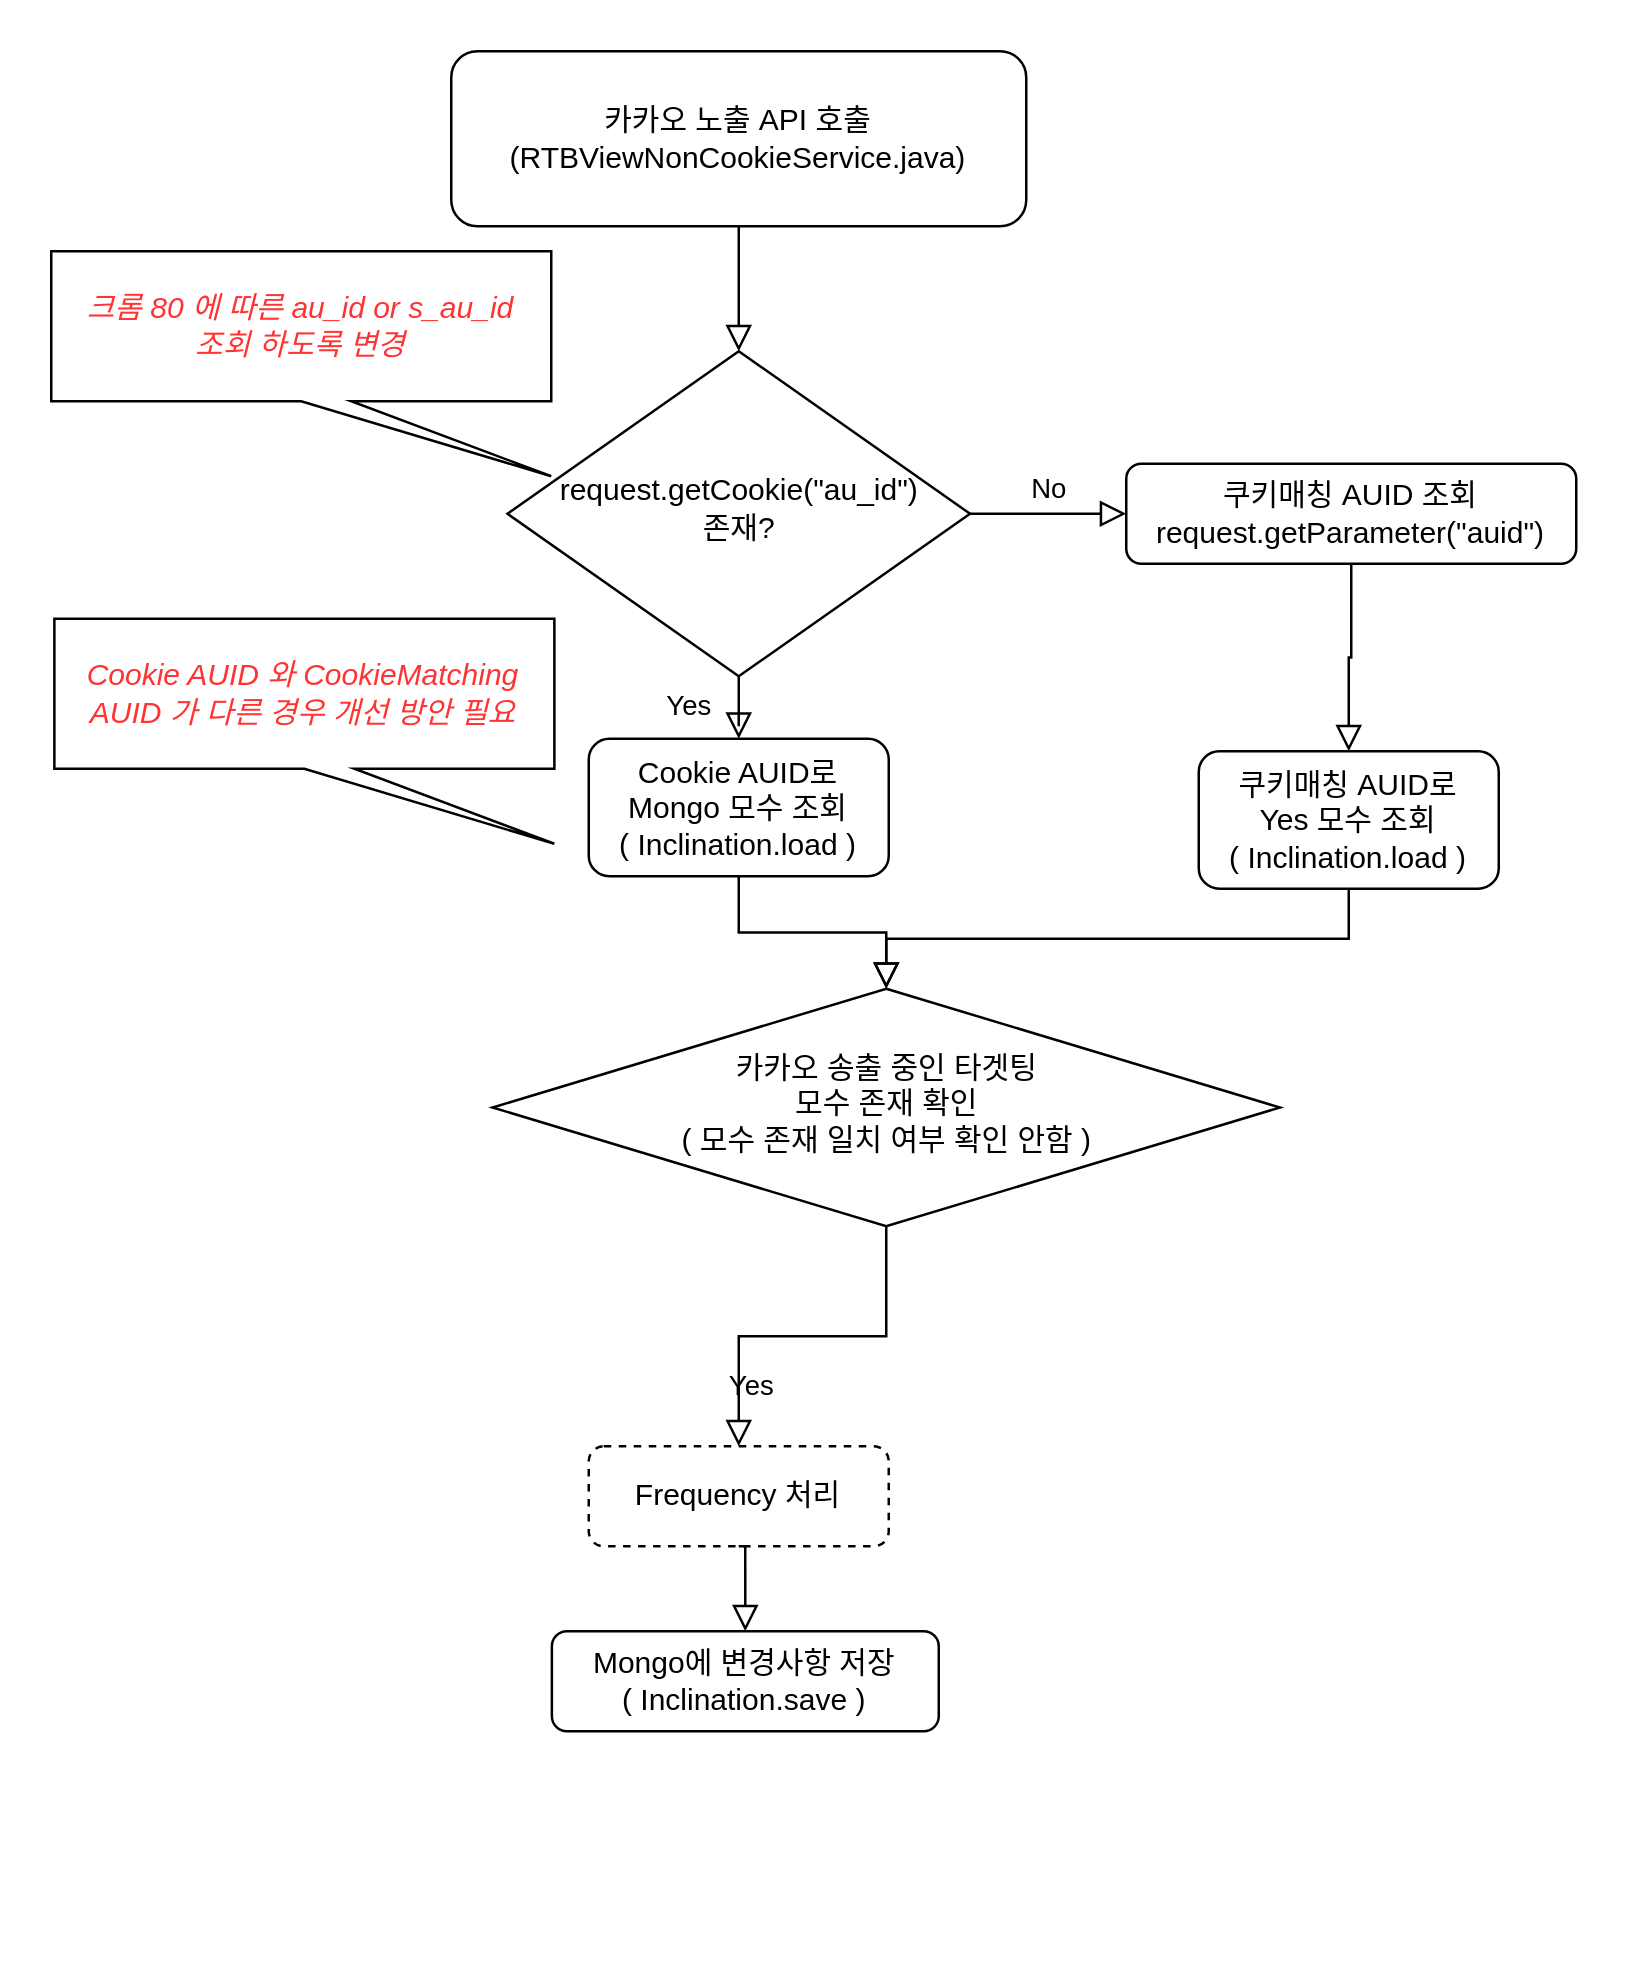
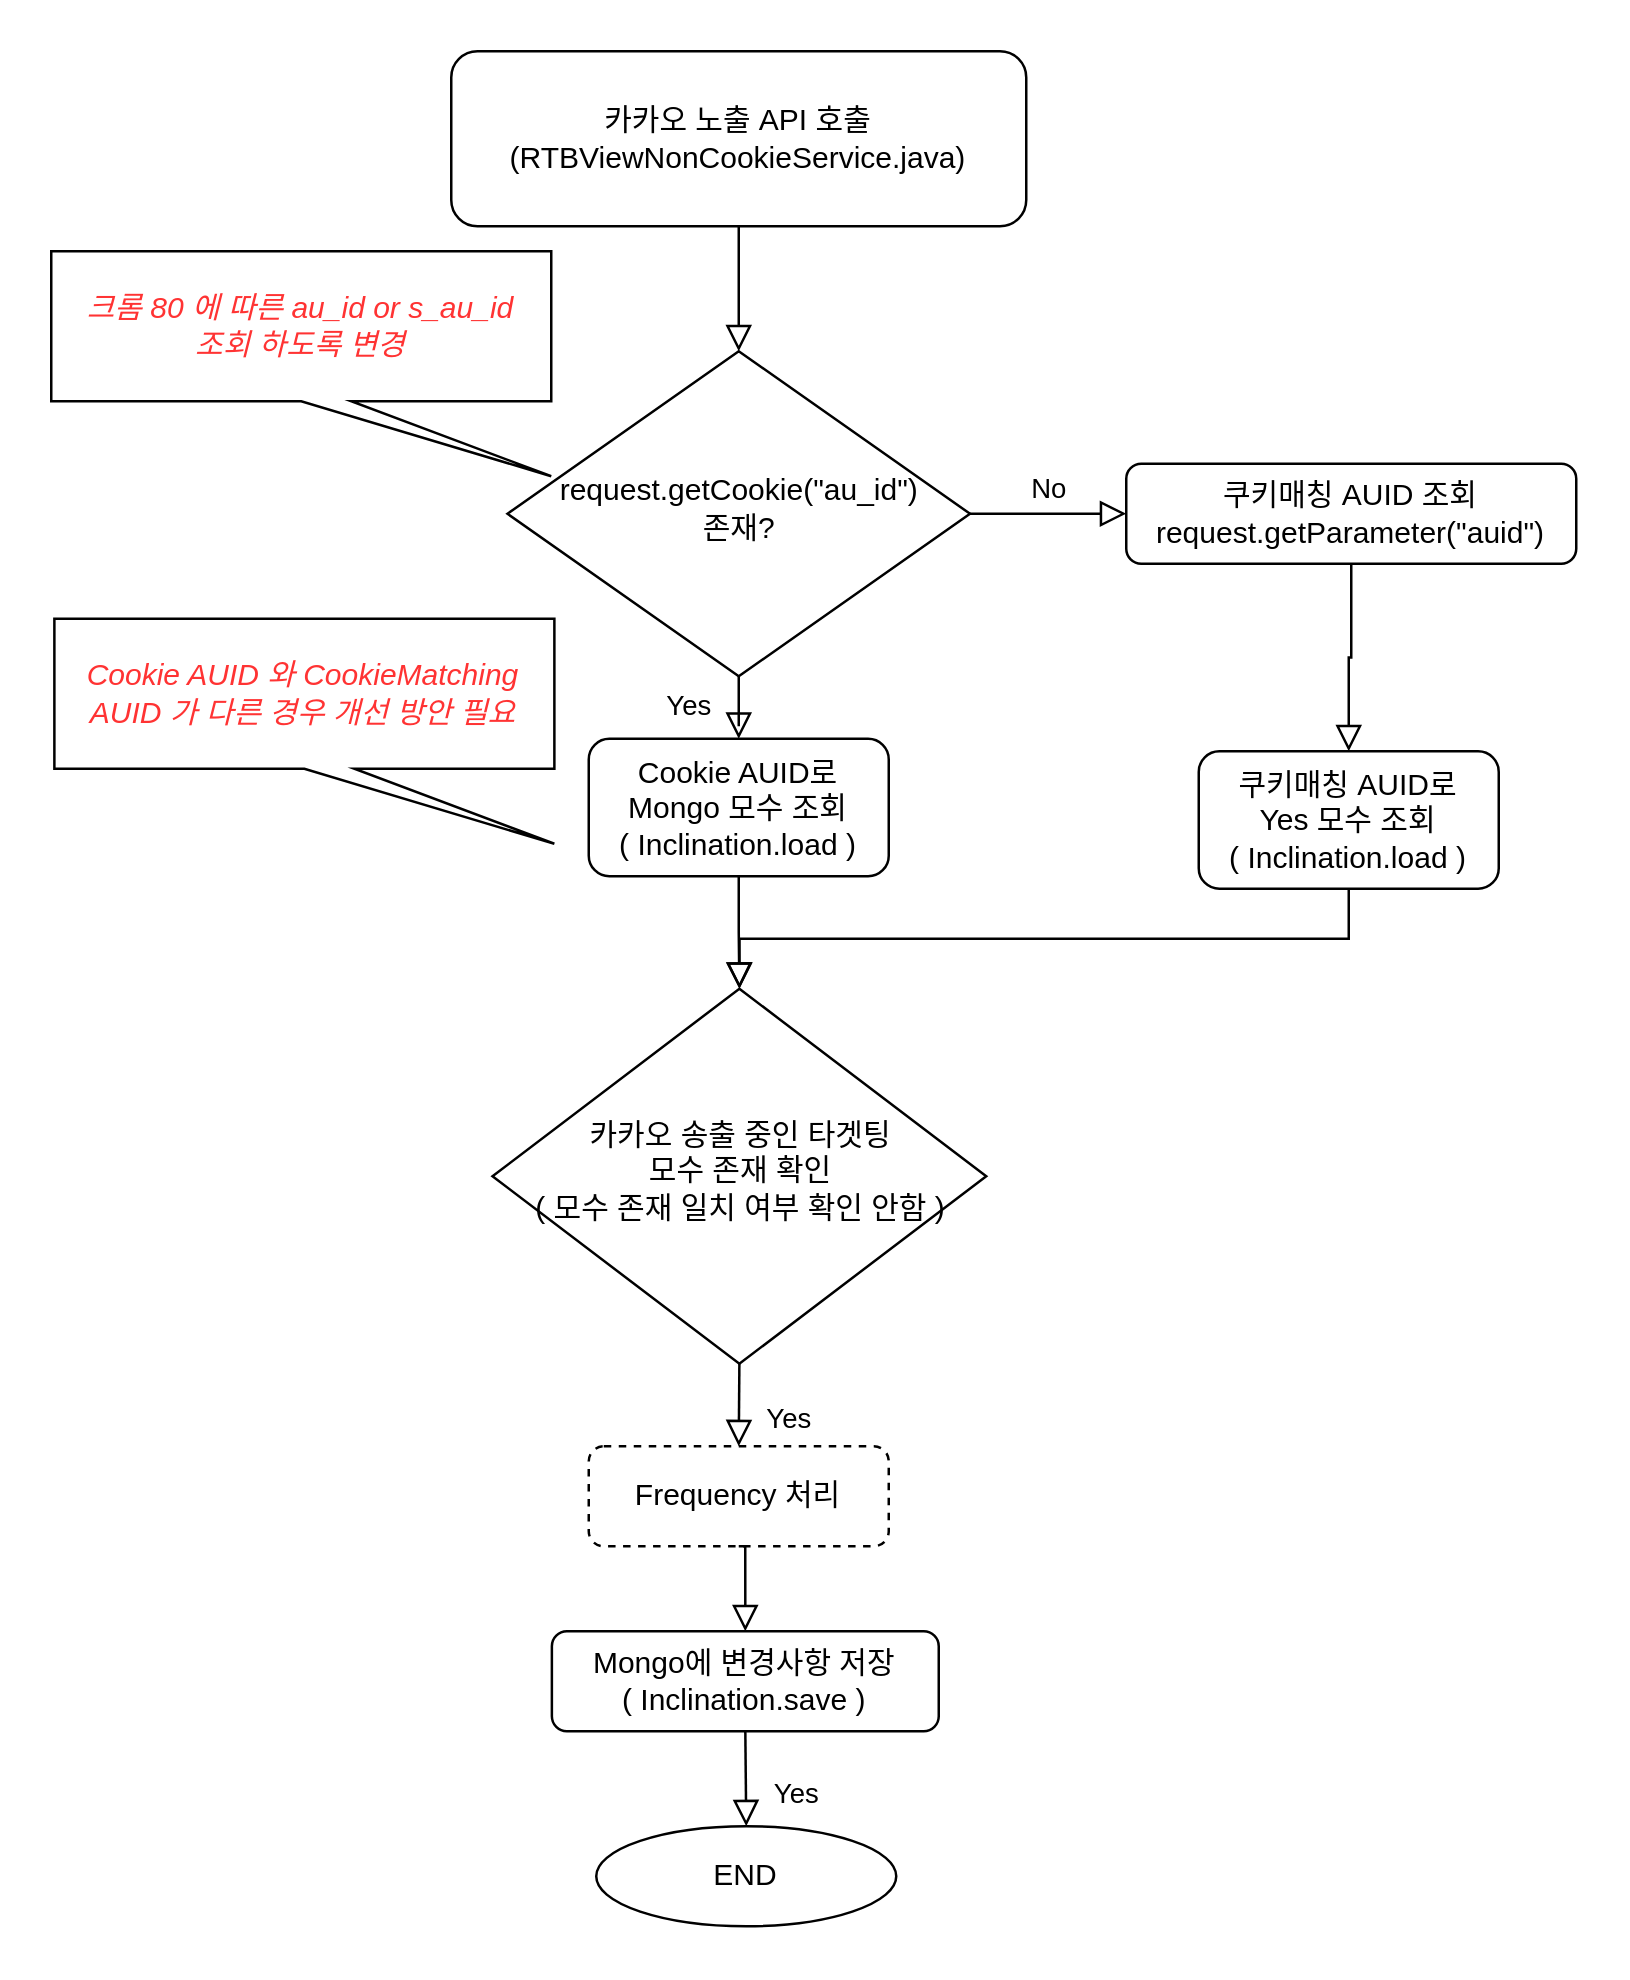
(886, 1108) -> (739, 1176)
none -> (746, 1766)
none -> (746, 1876)
